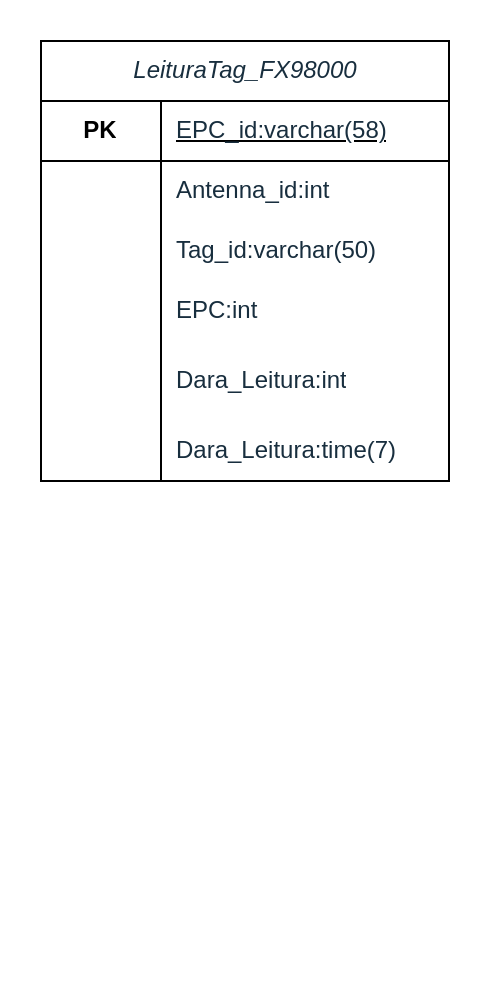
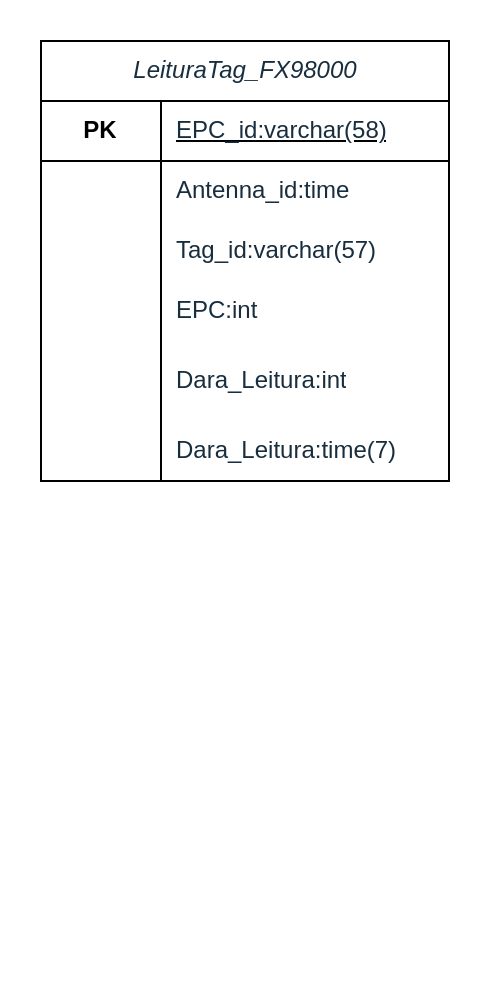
(262, 191) -> (268, 191)
(292, 251) -> (292, 251)
